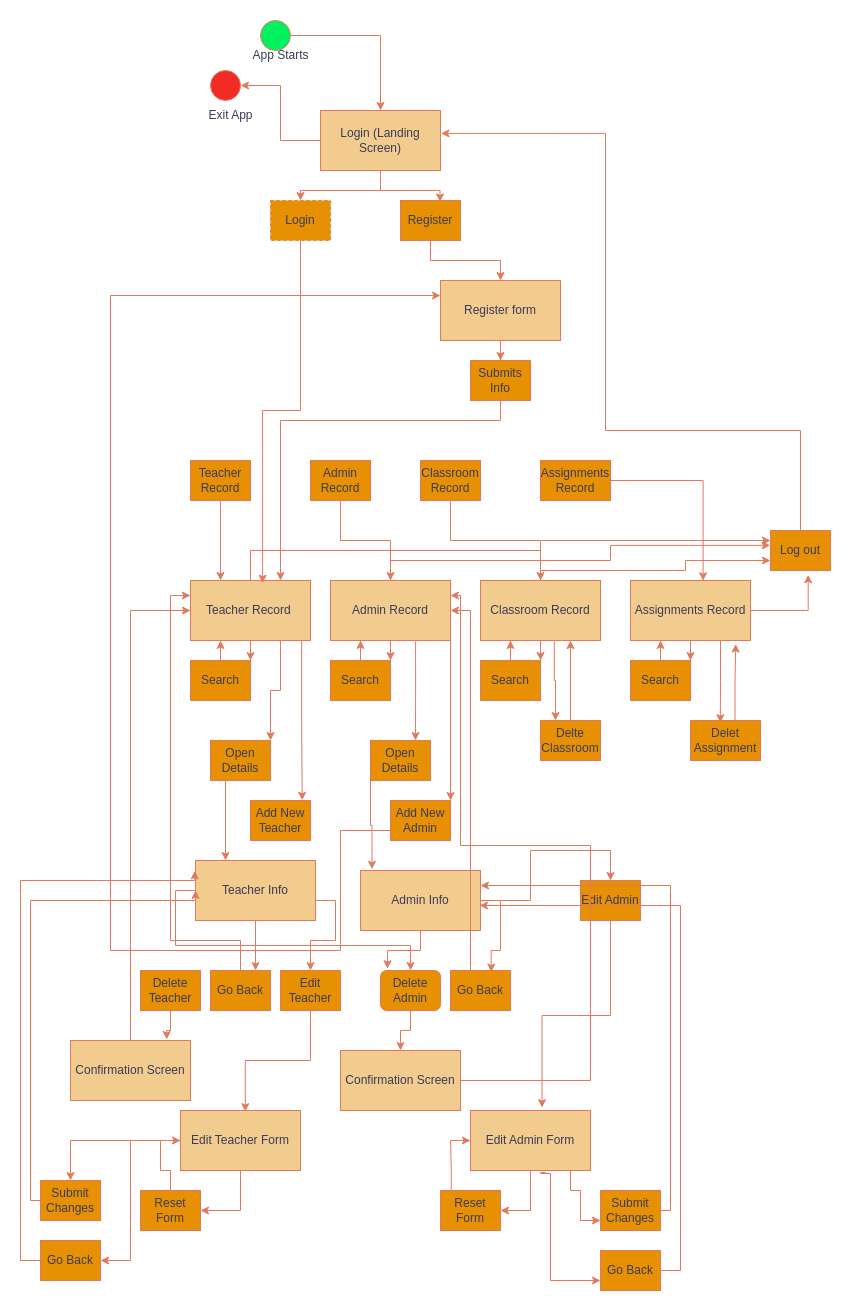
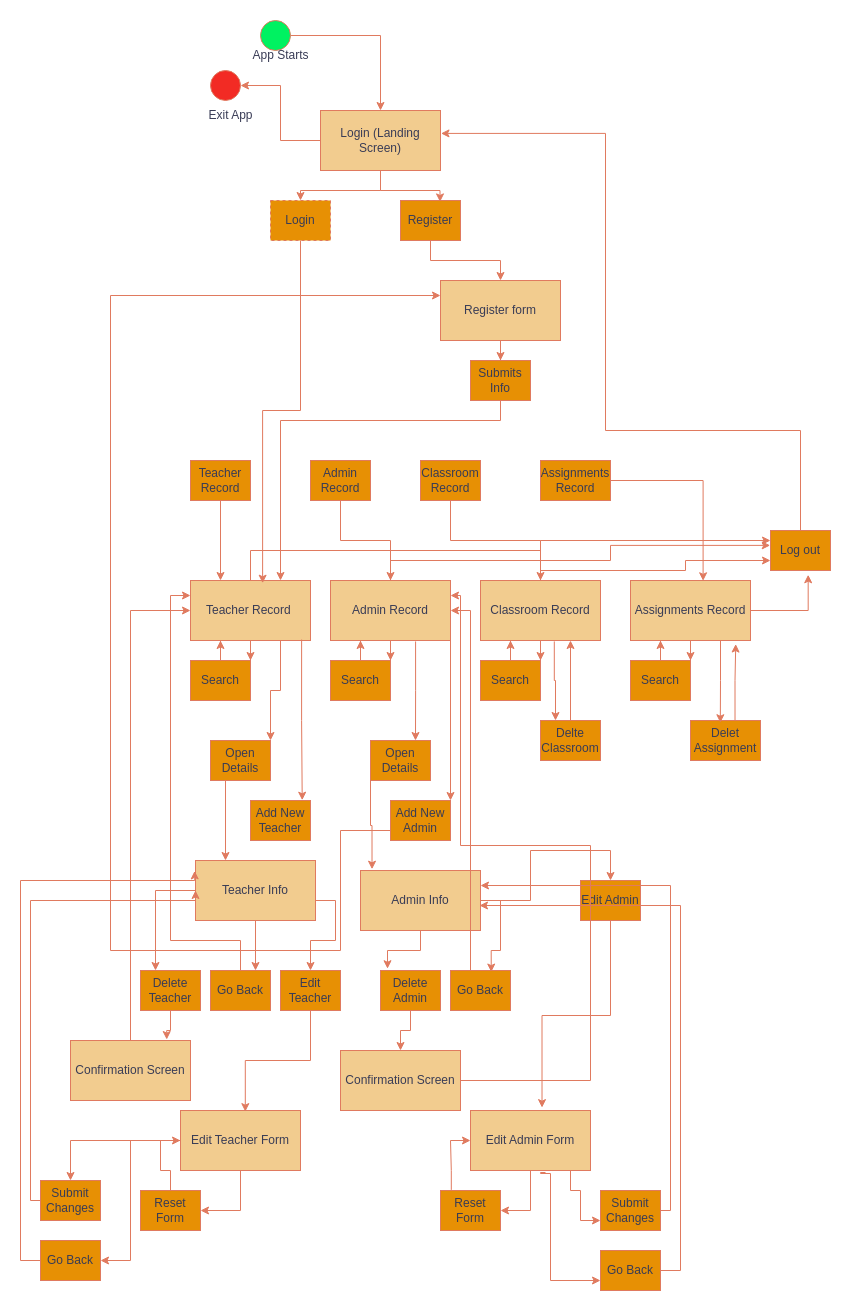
(274, 946) -> (156, 917)
(411, 991) -> (411, 991)
